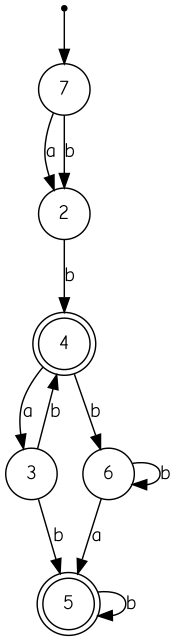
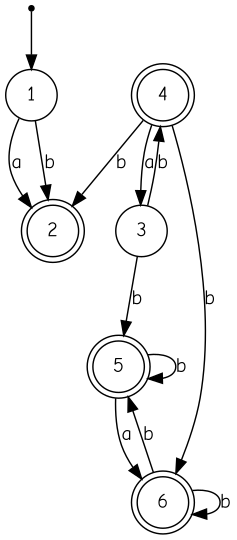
(64, 89) -> (31, 95)
(64, 214) -> (53, 231)
(64, 269) -> (113, 157)
none -> (118, 434)
(109, 474) -> (163, 502)
(97, 536) -> (149, 435)
